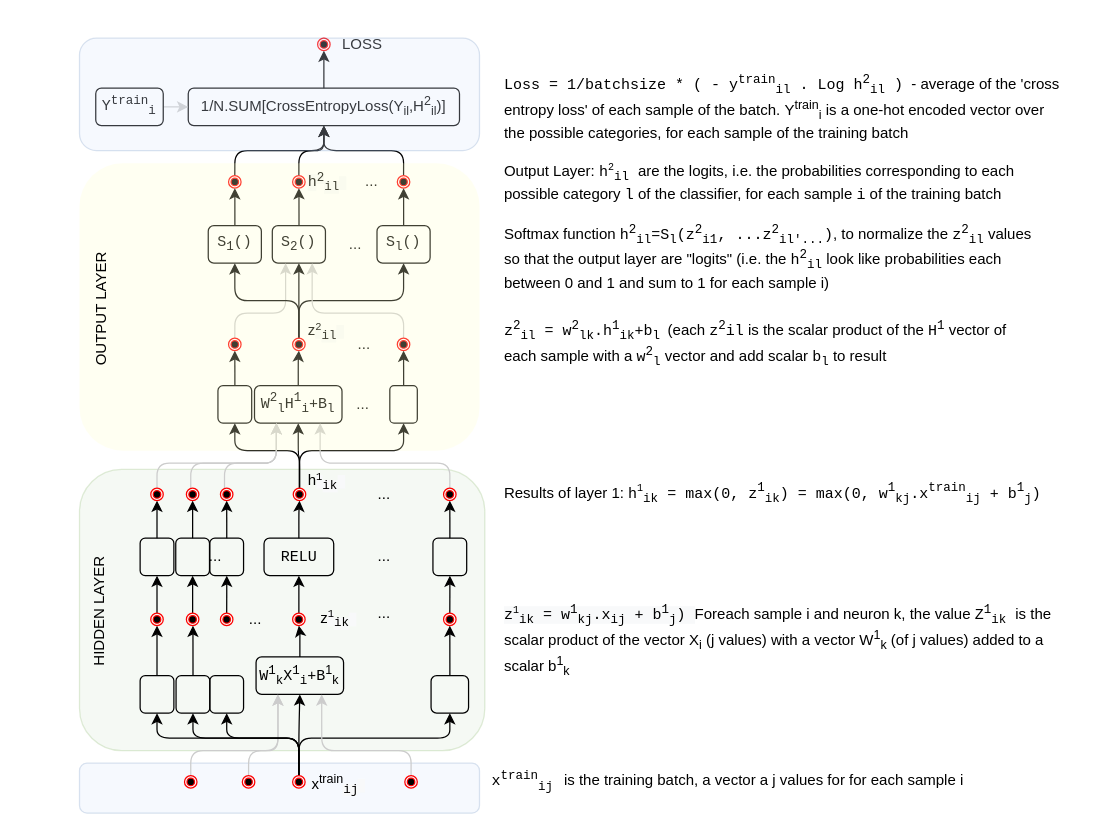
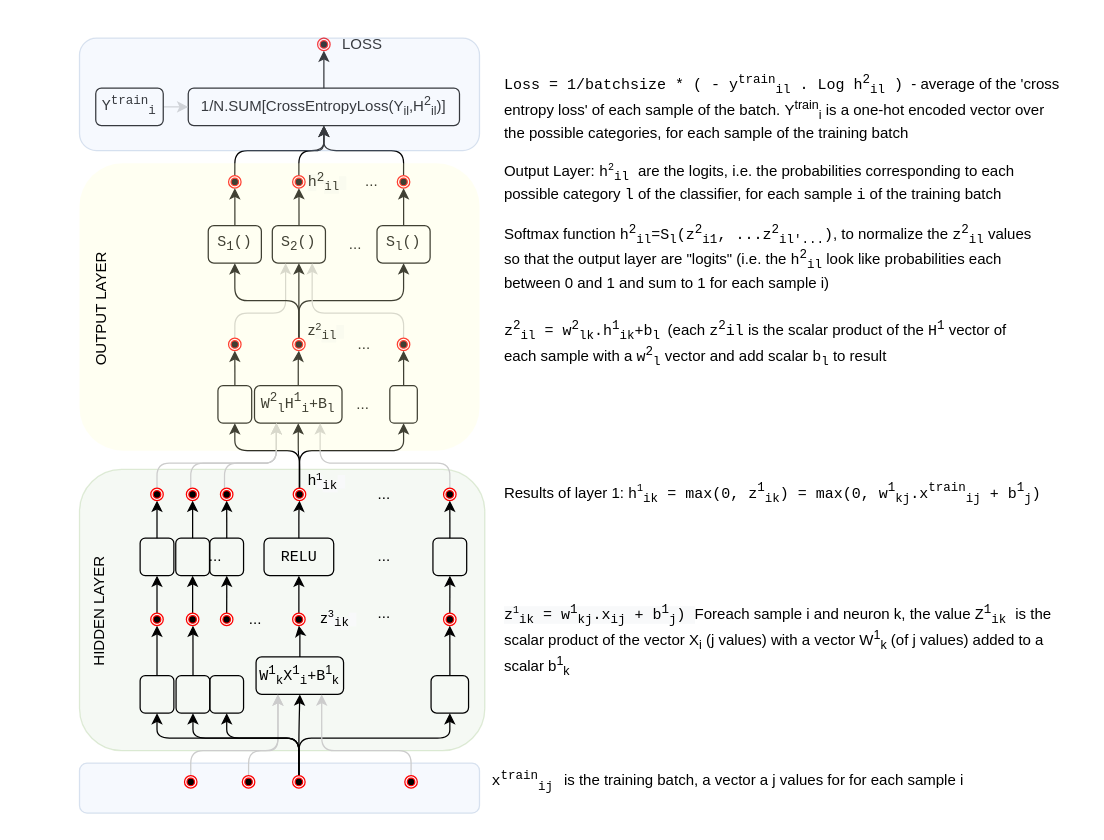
(331, 615) -> (331, 615)
(328, 782) -> none
